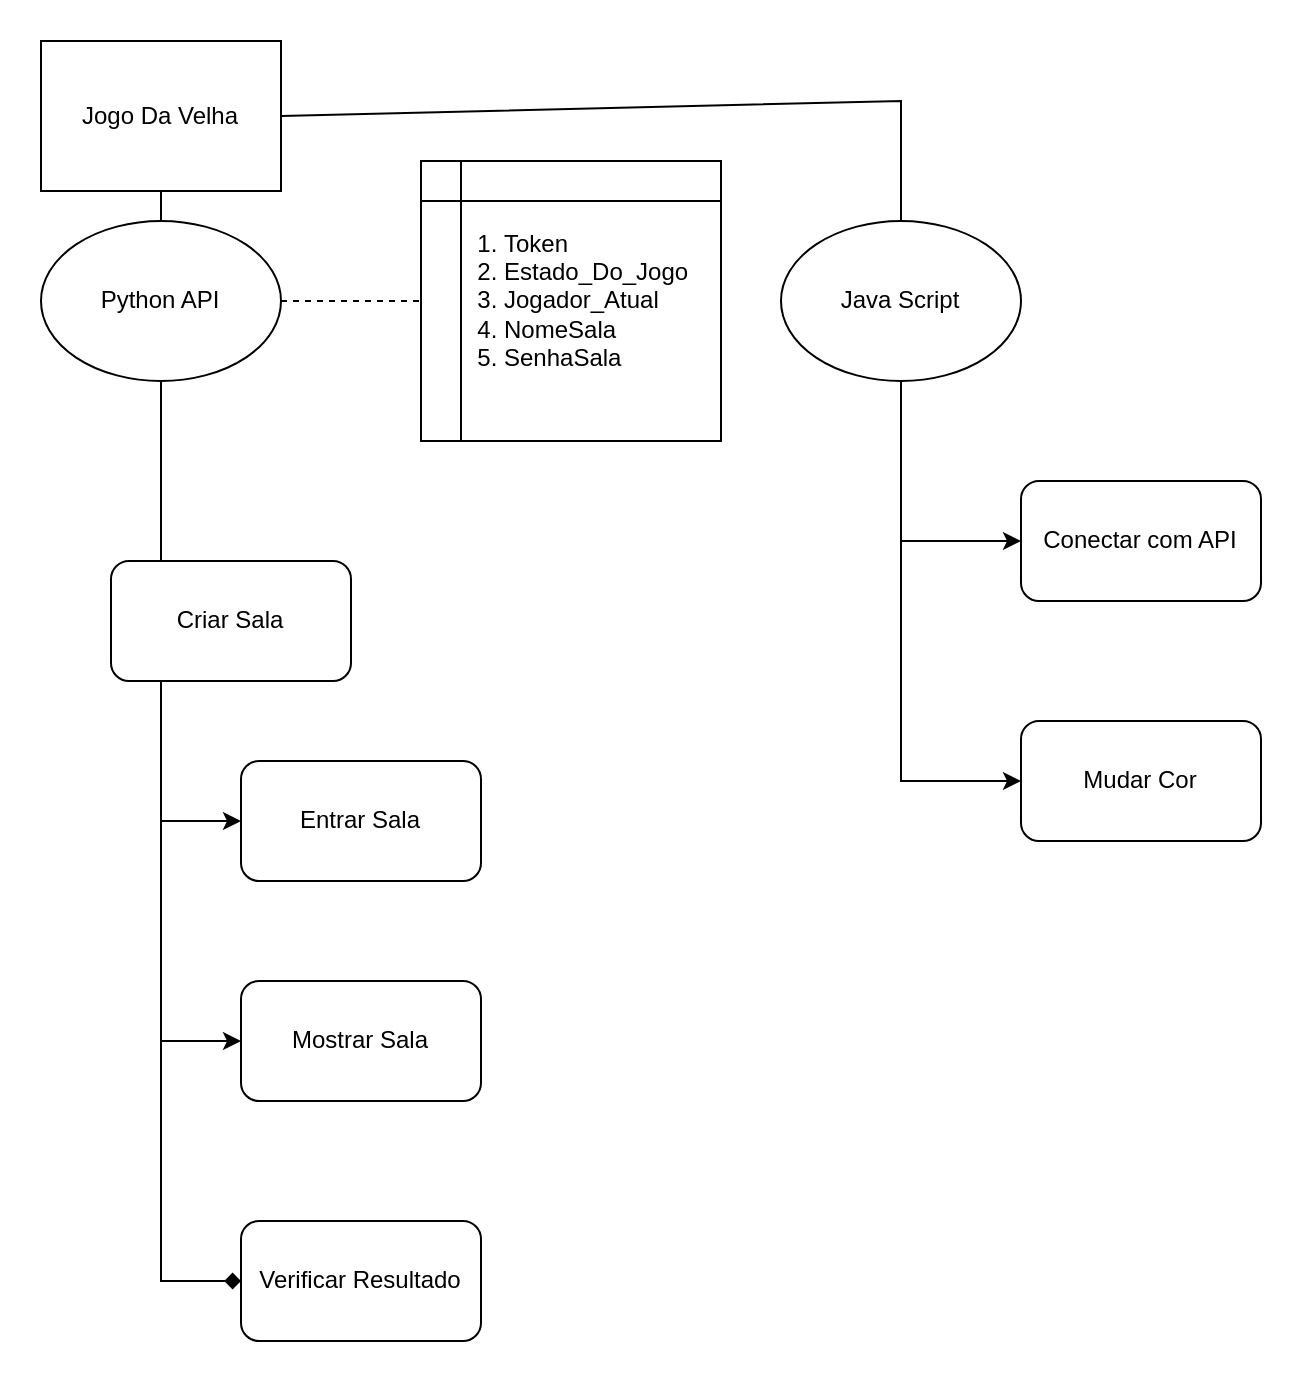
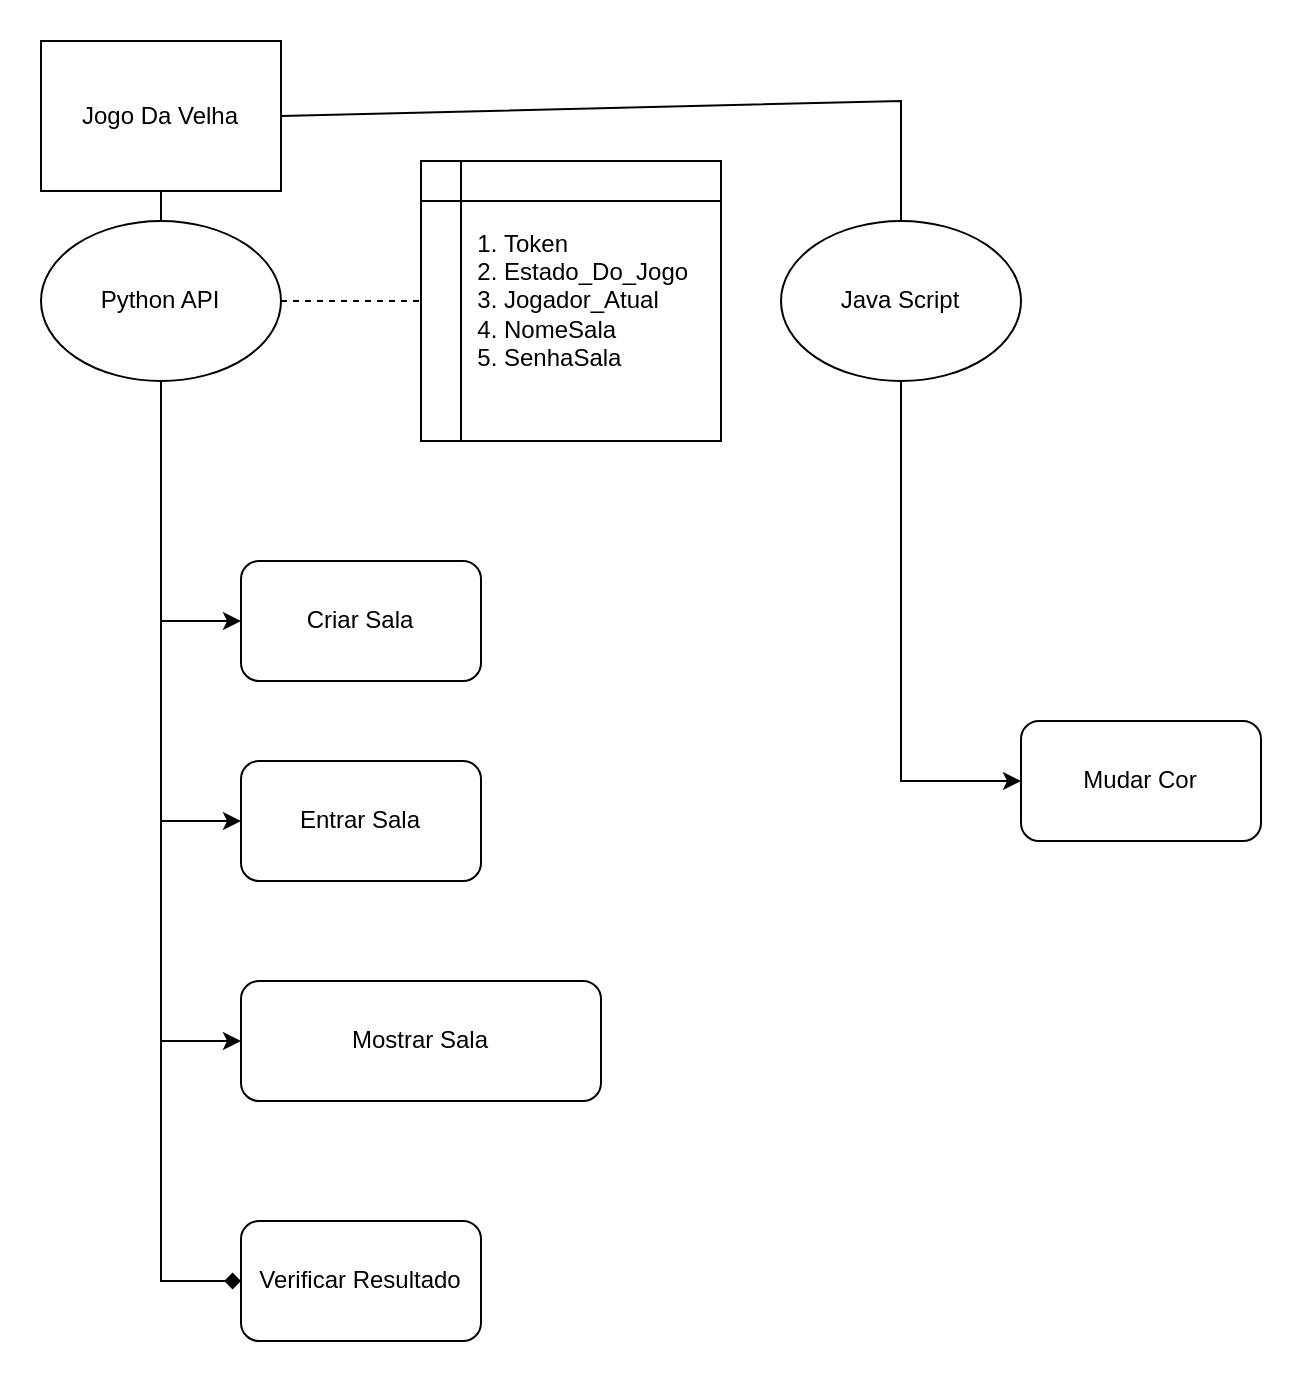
(956, 541) -> none
(1141, 541) -> none
(231, 621) -> (361, 621)
(361, 1041) -> (421, 1041)
